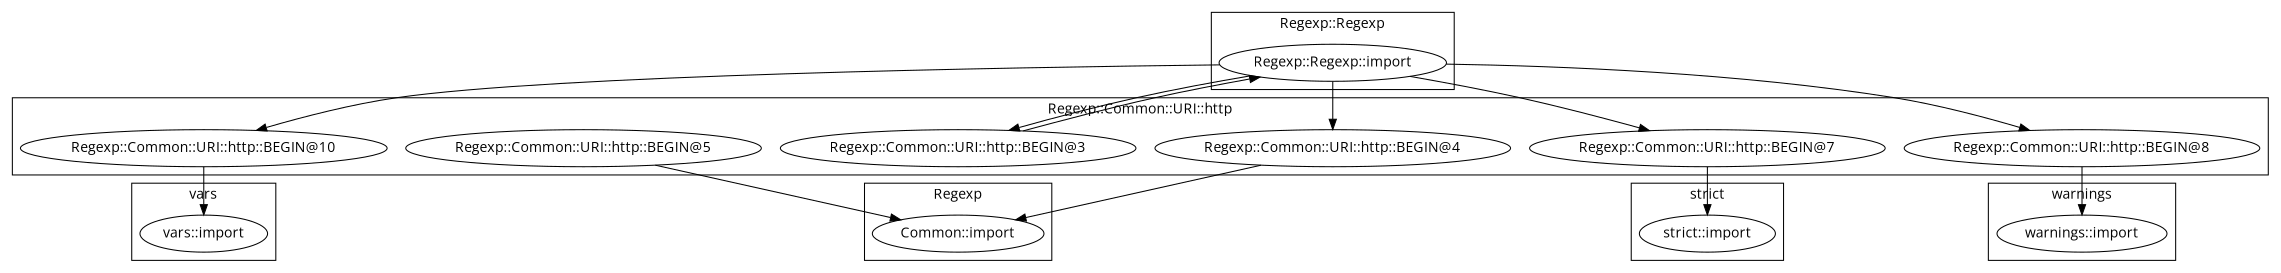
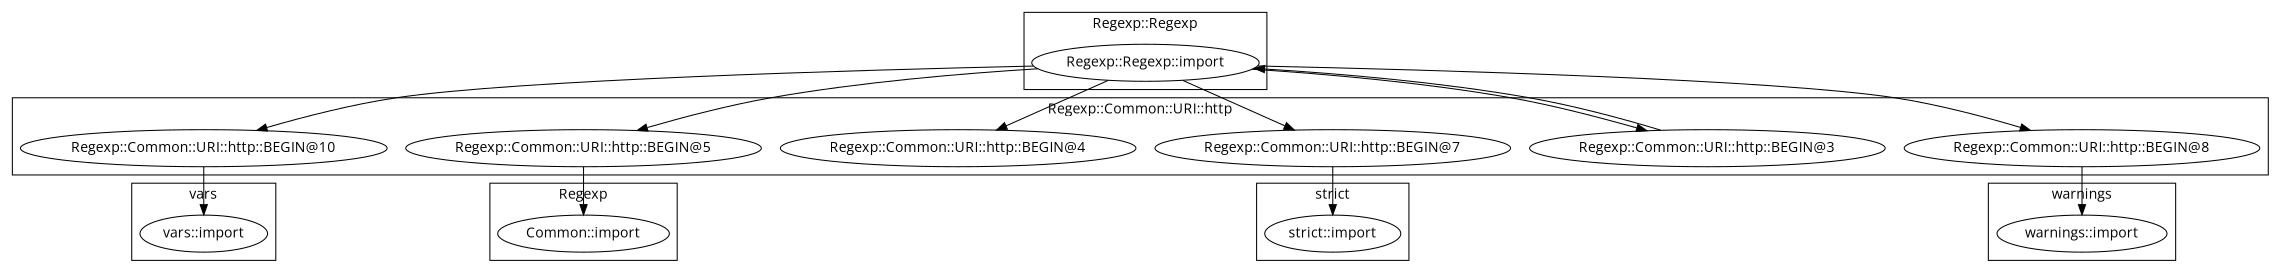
none -> (841, 87)
(1143, 191) -> none
